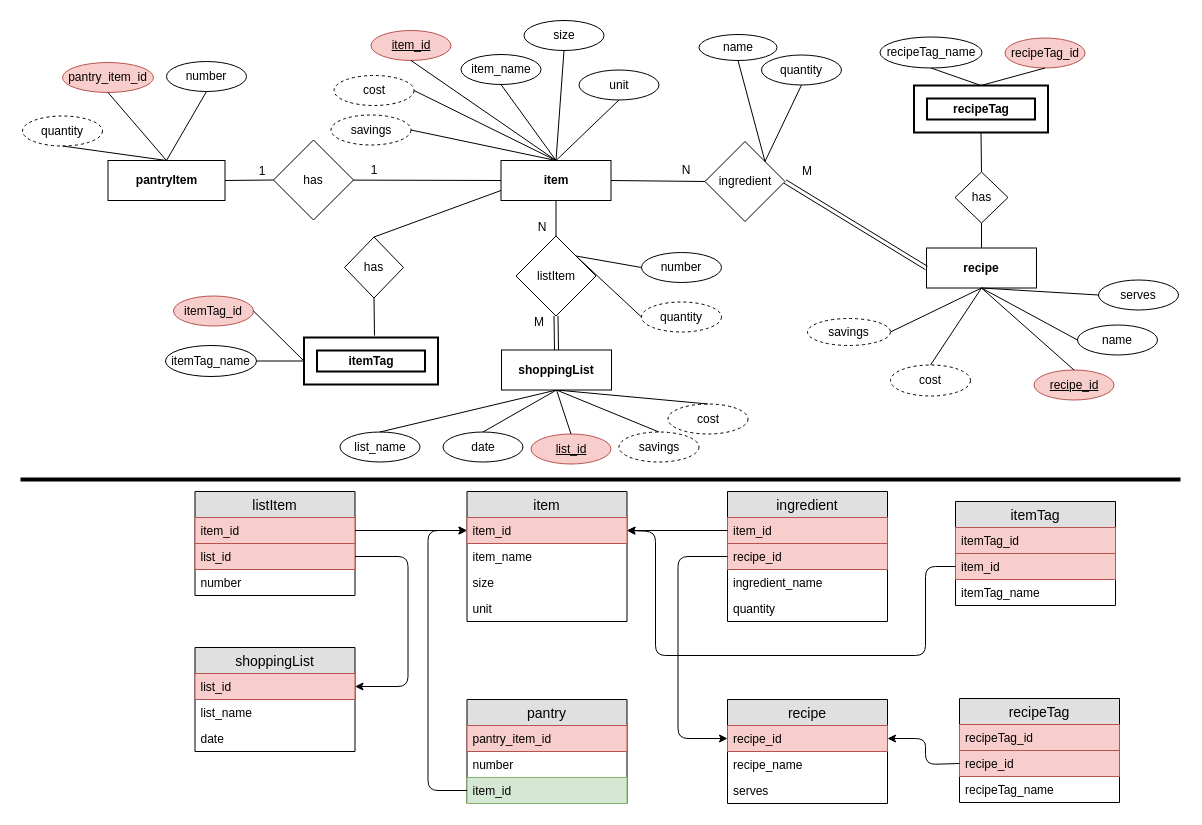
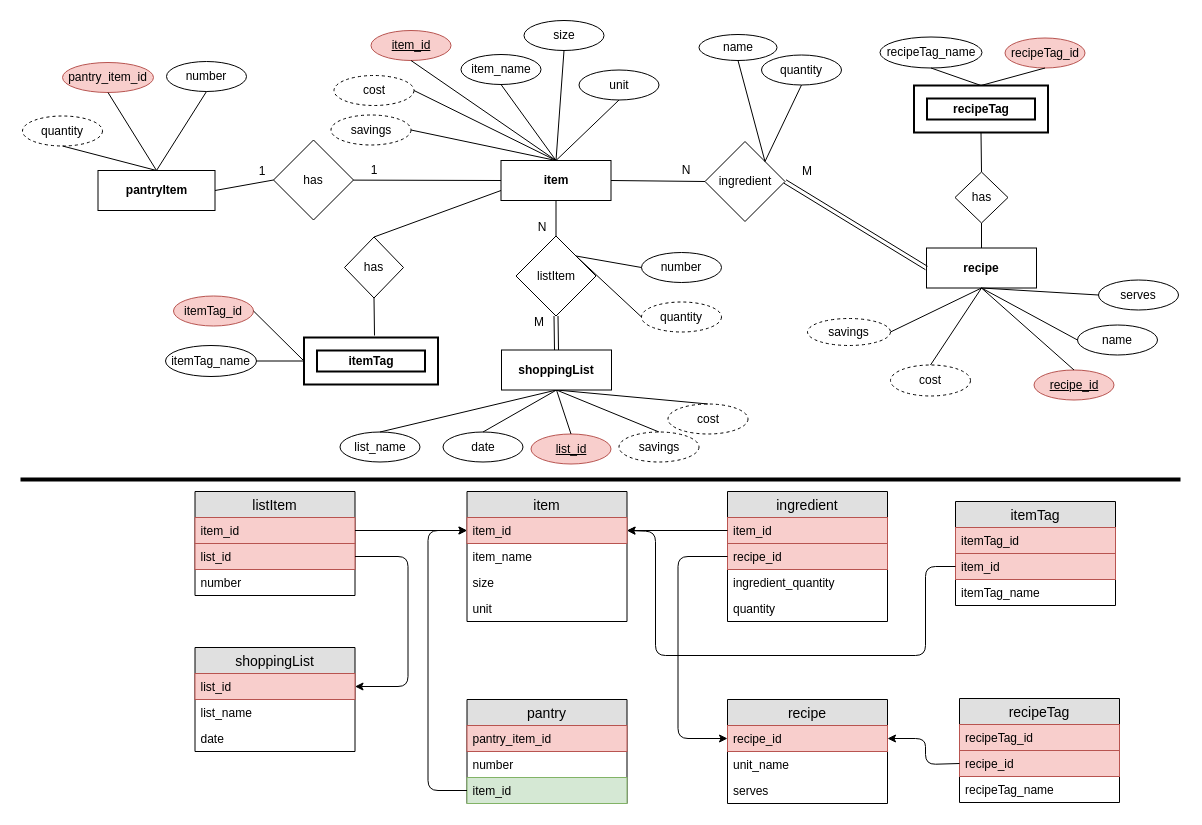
(167, 181) -> (157, 191)
(780, 583) -> (792, 583)
(768, 765) -> (762, 765)
